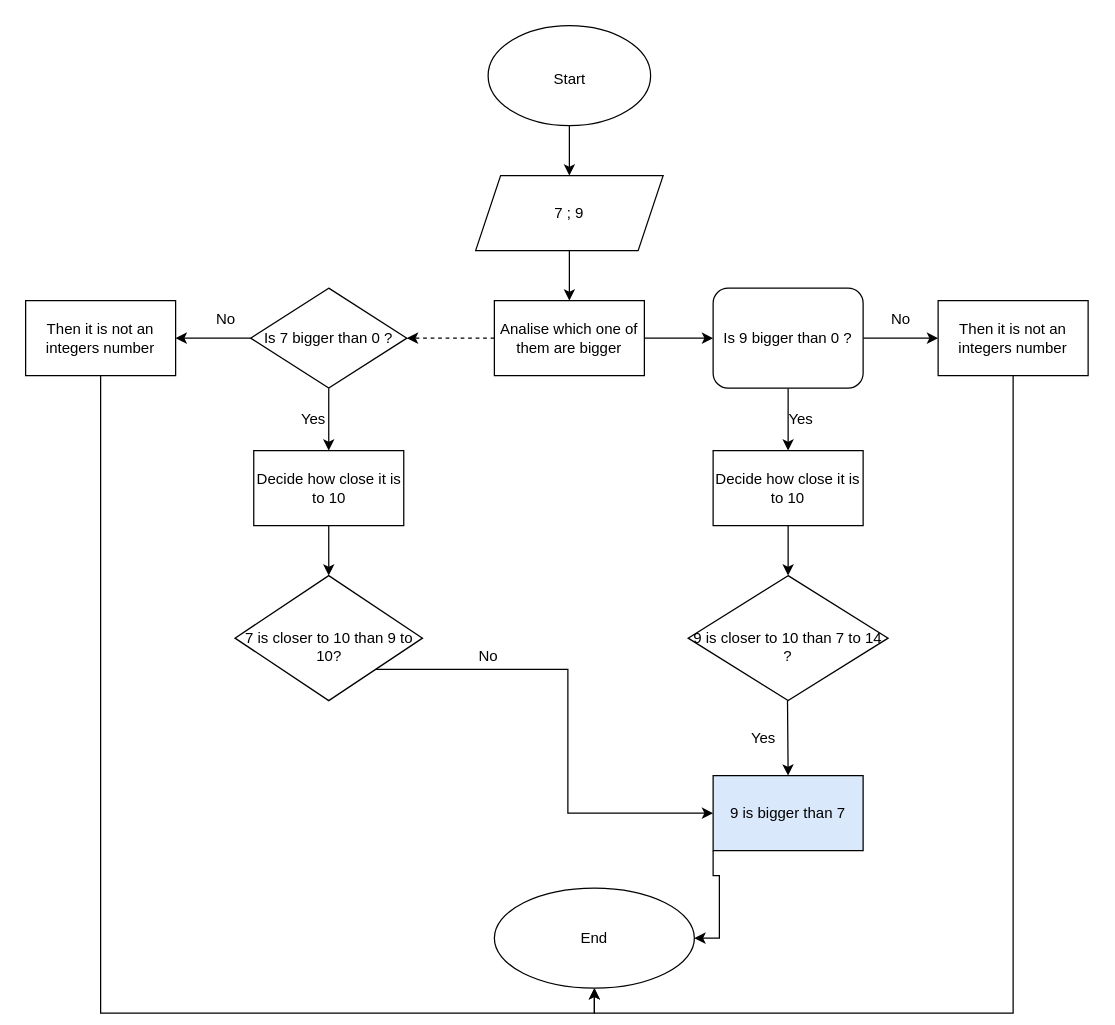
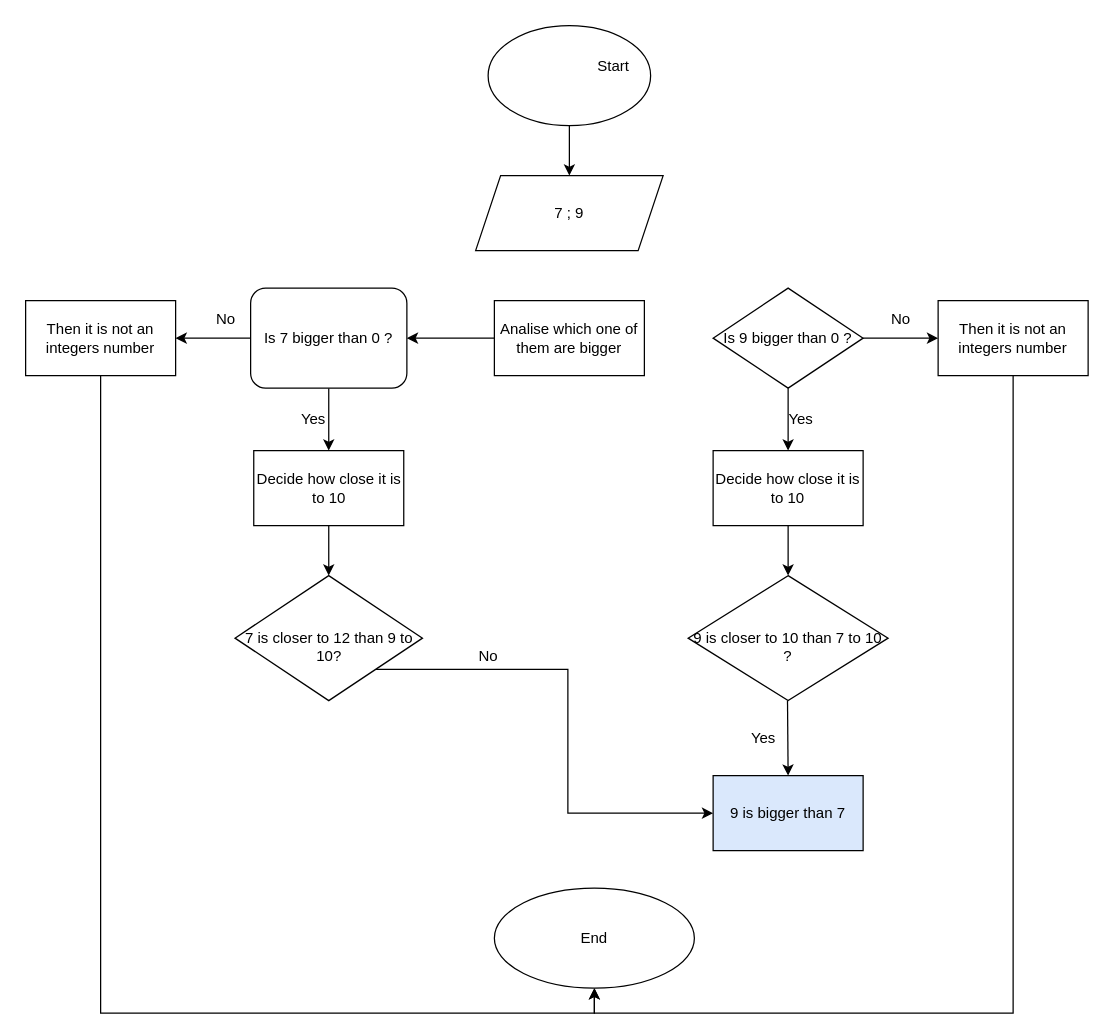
(544, 88) -> (588, 76)
(569, 272) -> none
(329, 338) -> (329, 338)
(455, 338) -> (455, 338)
(675, 338) -> none
(788, 338) -> (788, 338)
(329, 638) -> (329, 638)
(788, 638) -> (788, 638)
(719, 900) -> none
